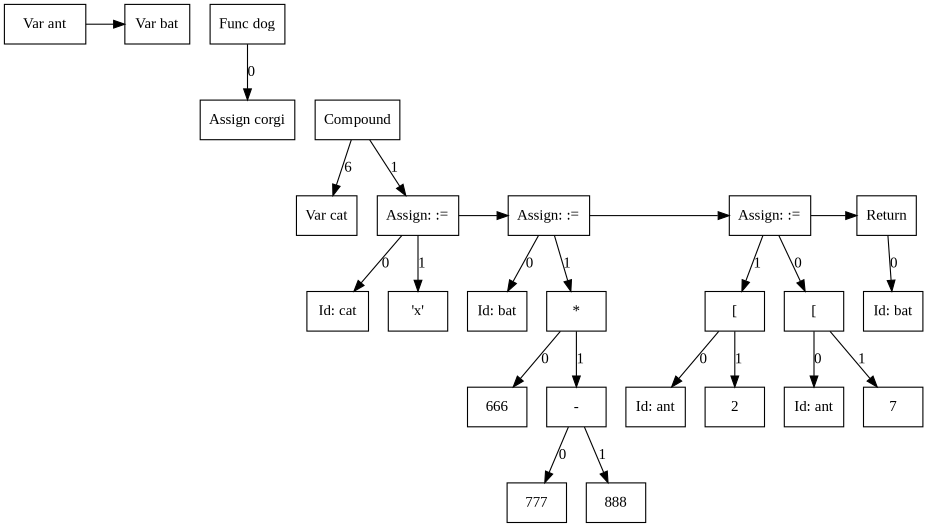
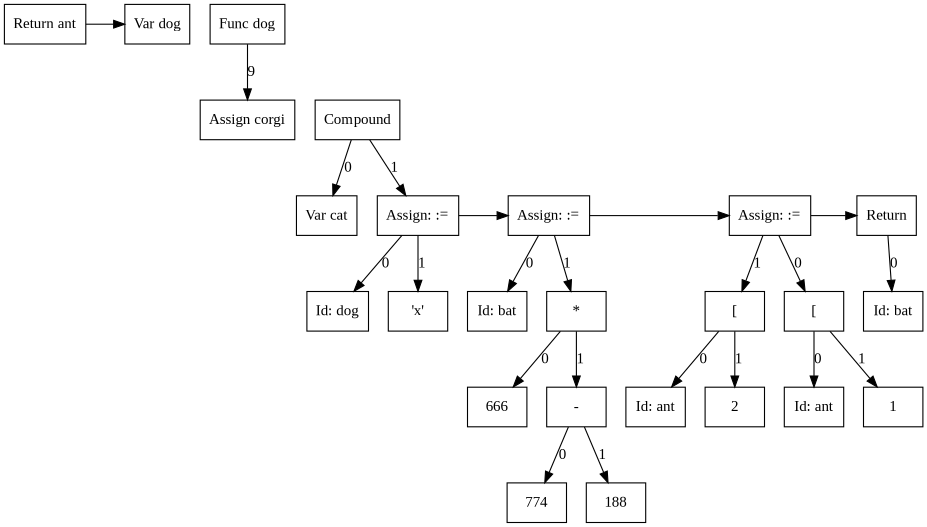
(45, 24) -> (45, 24)
(157, 24) -> (157, 24)
(251, 72) -> (251, 72)
(348, 168) -> (348, 168)
(338, 311) -> (338, 311)
(893, 407) -> (893, 407)
(537, 503) -> (537, 503)
(616, 503) -> (616, 503)
